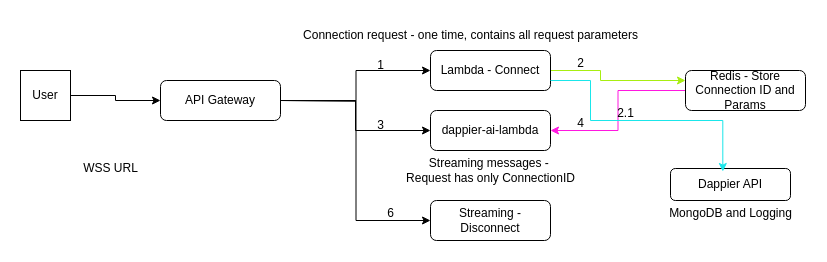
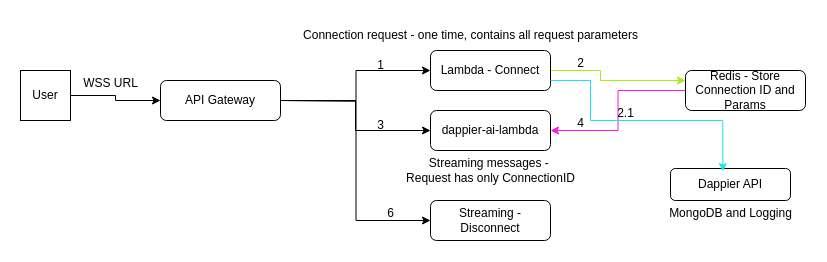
(111, 169) -> (111, 84)
